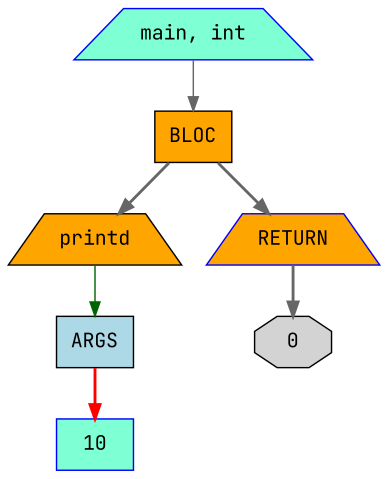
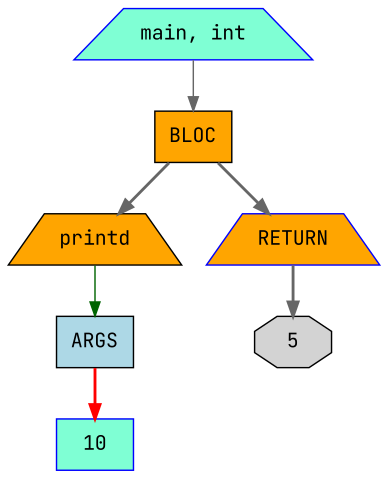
(293, 342) -> (293, 342)
